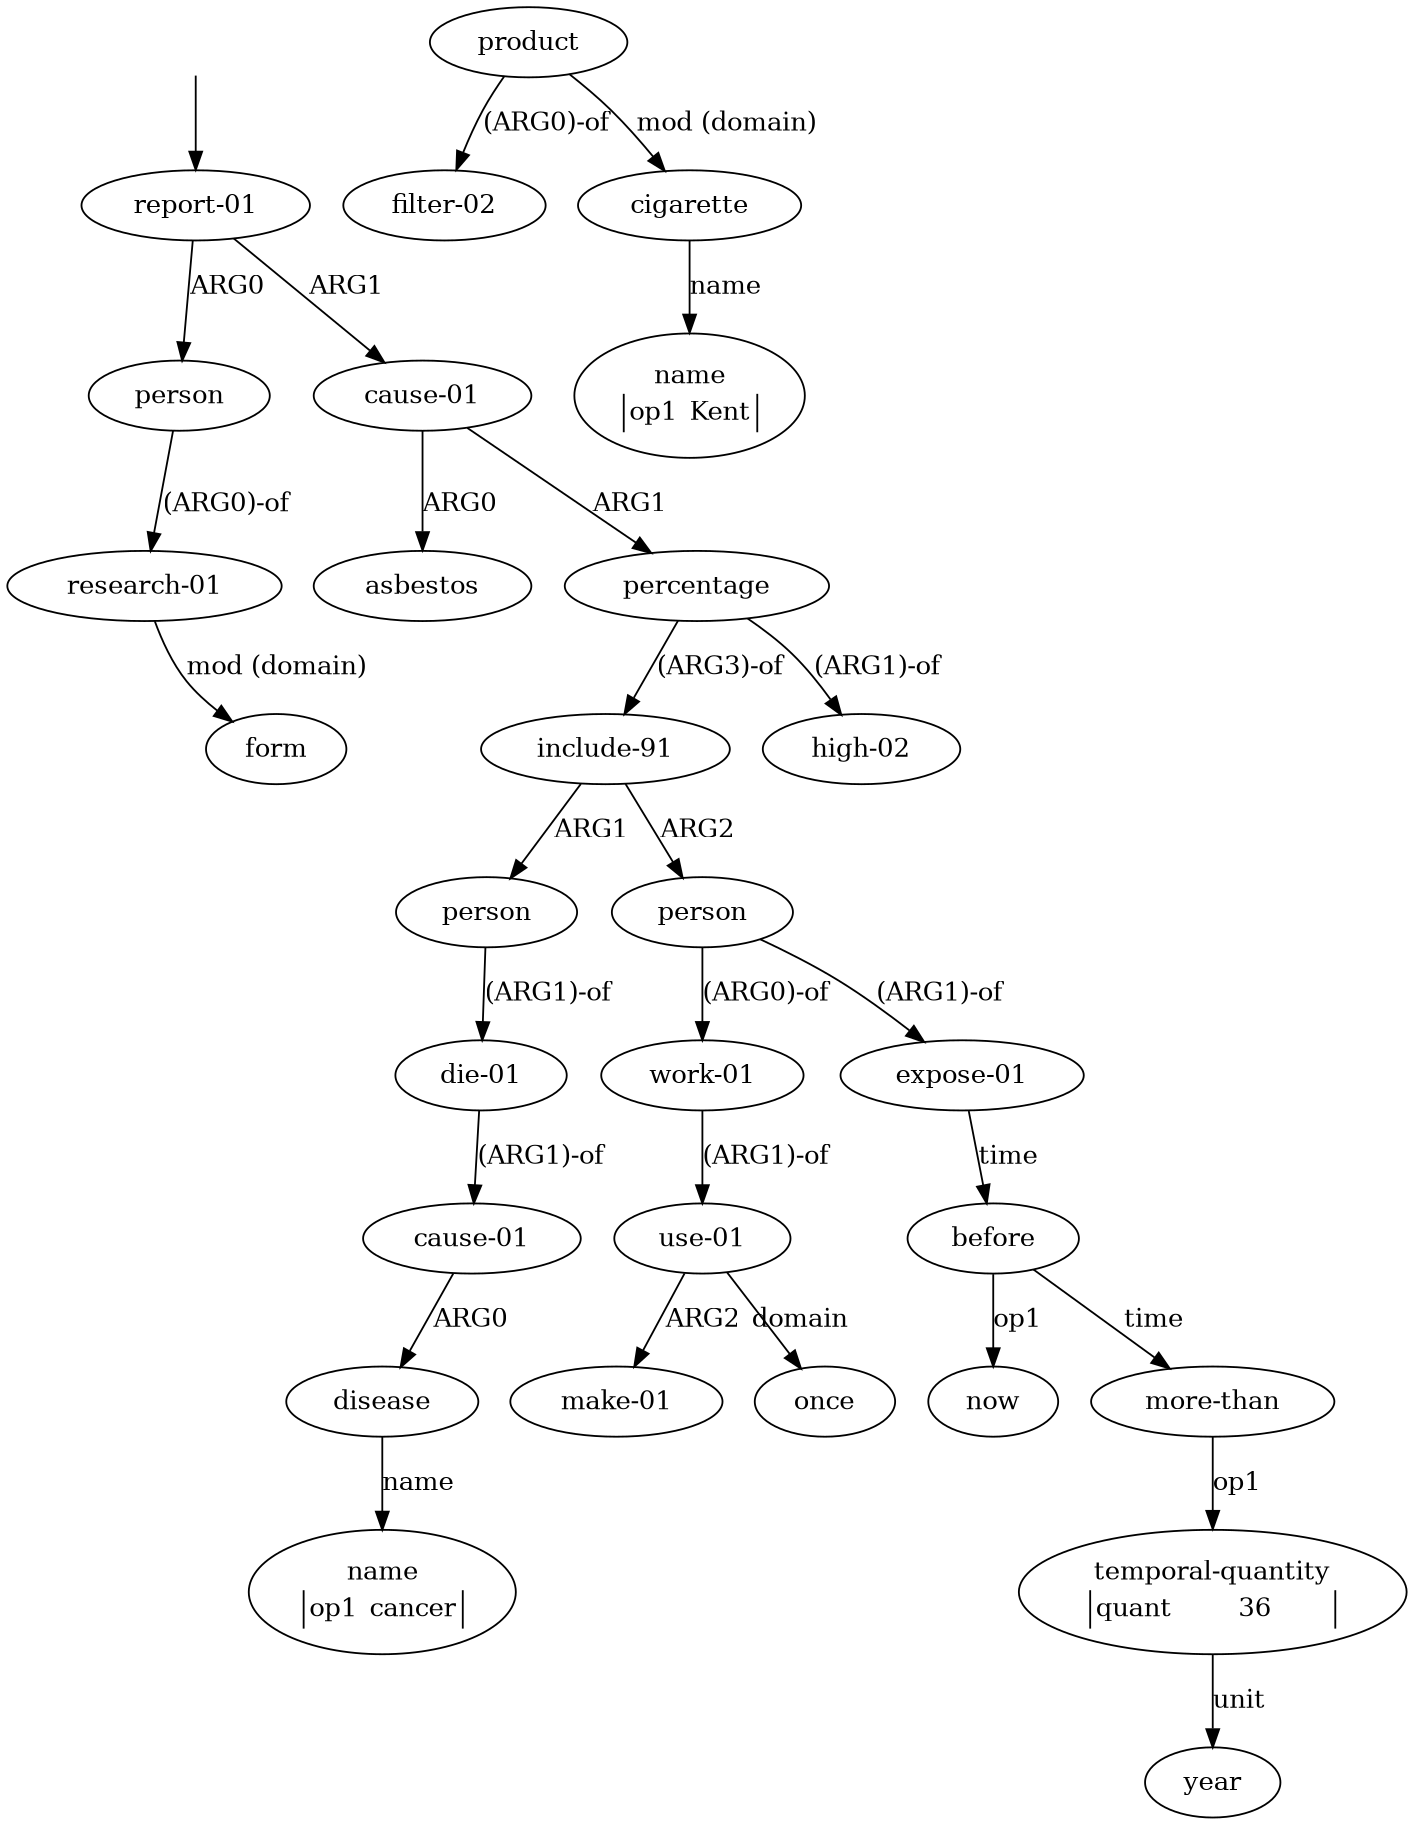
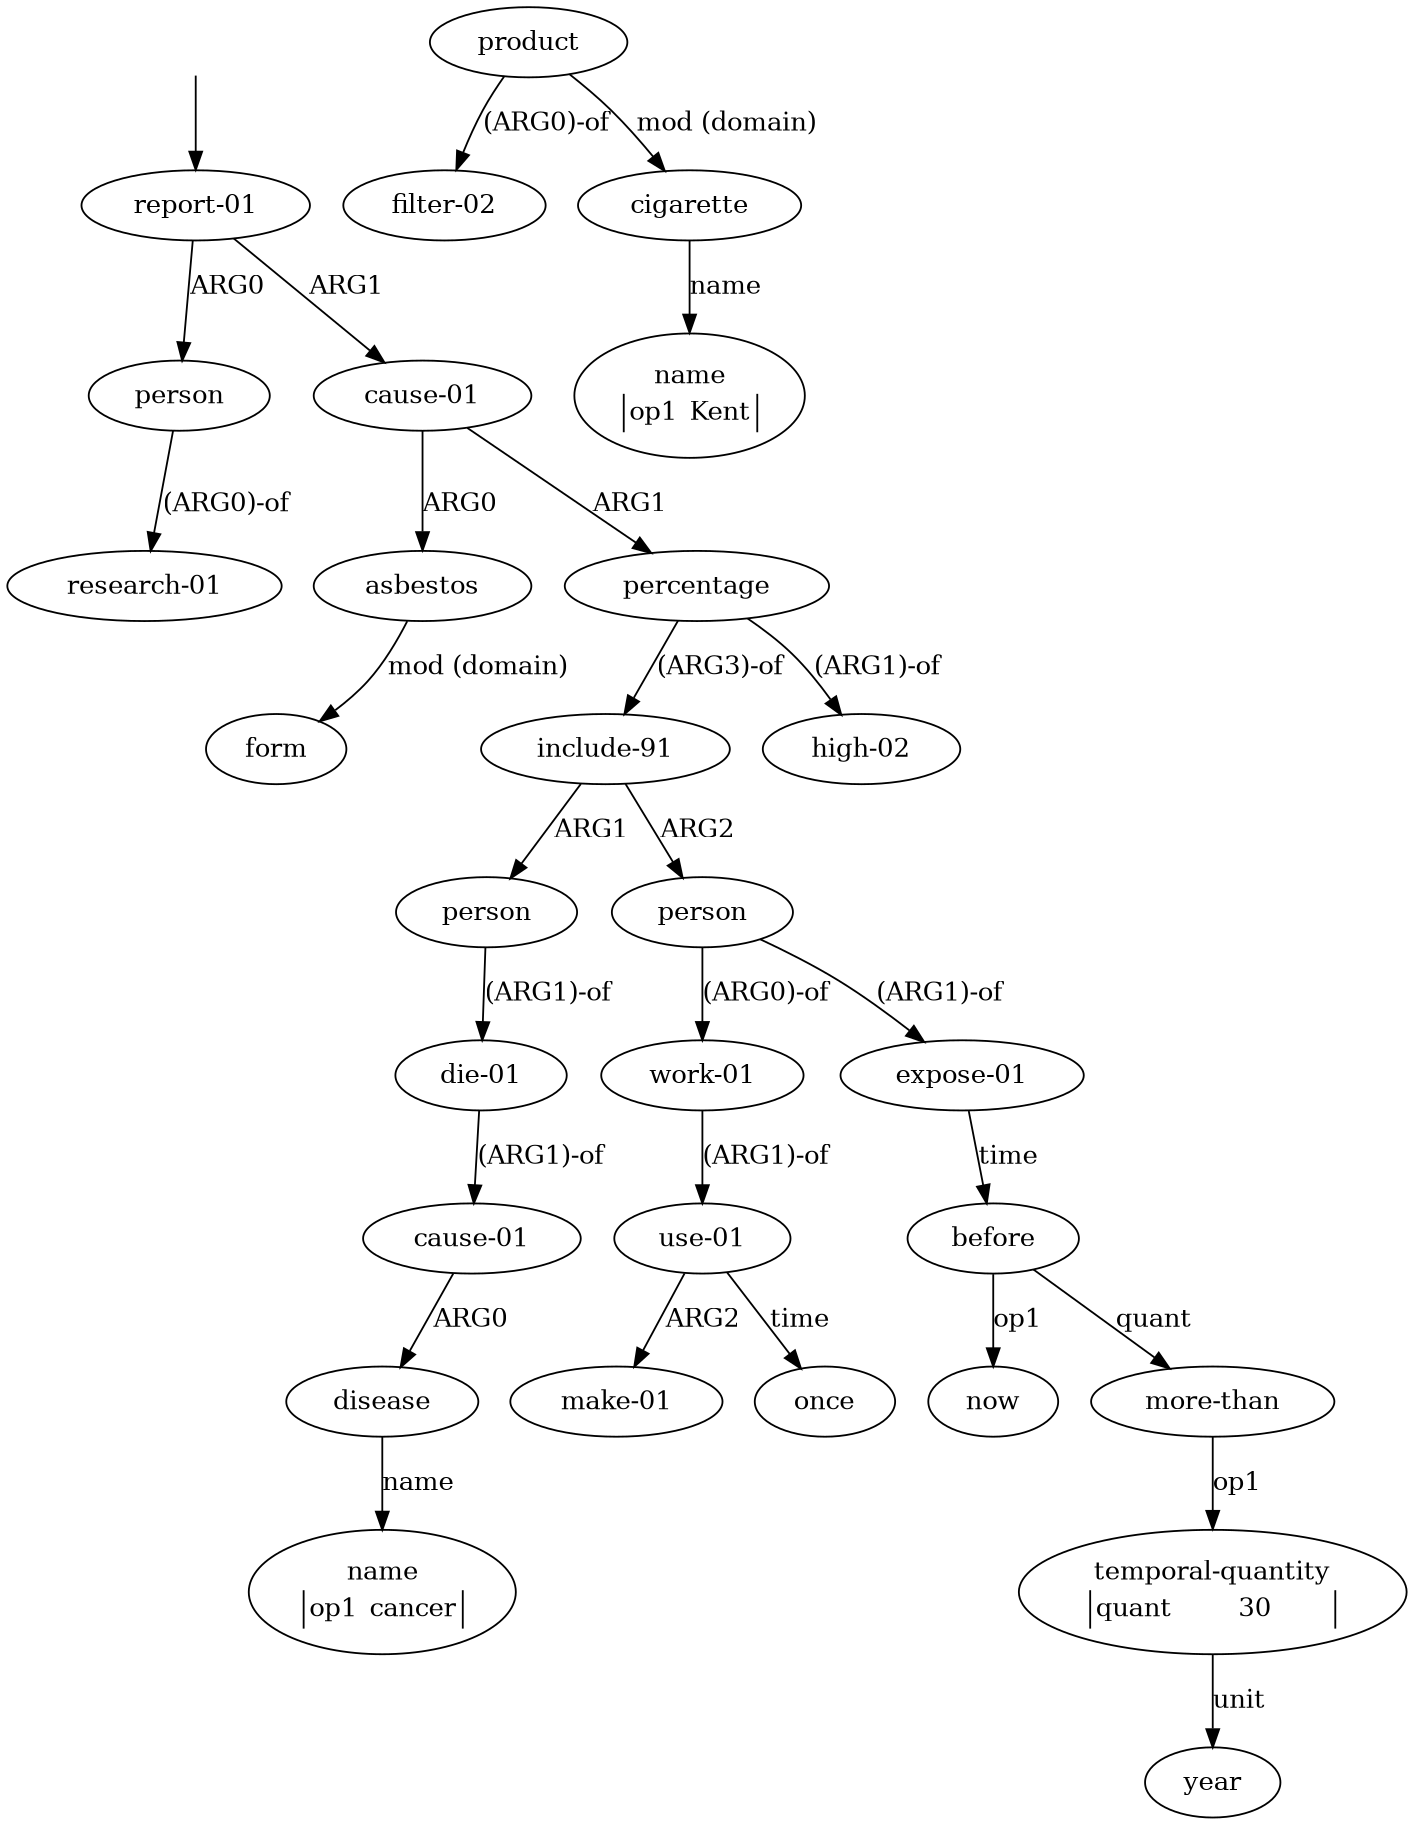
(179, 671) -> (377, 670)
(800, 1320) -> (800, 1320)
(1154, 1320) -> (1154, 1320)
(1256, 1608) -> (1256, 1608)
